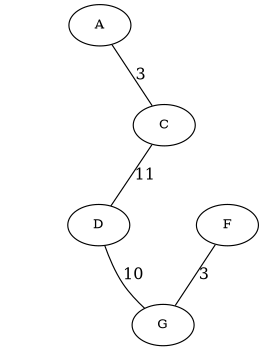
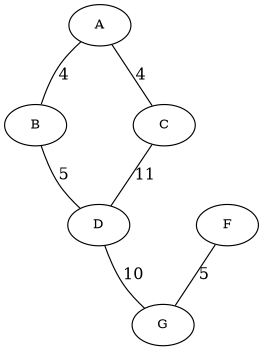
(141, 75) -> (141, 75)
none -> (36, 125)
(204, 275) -> (204, 275)
